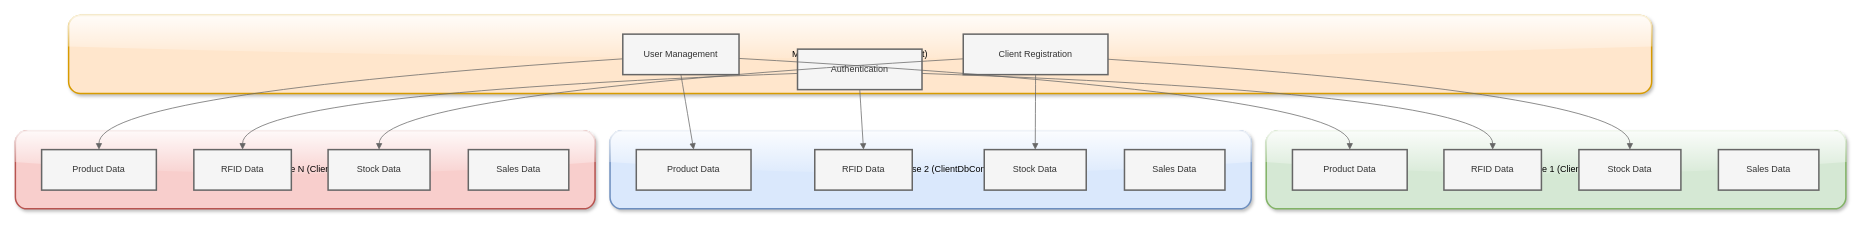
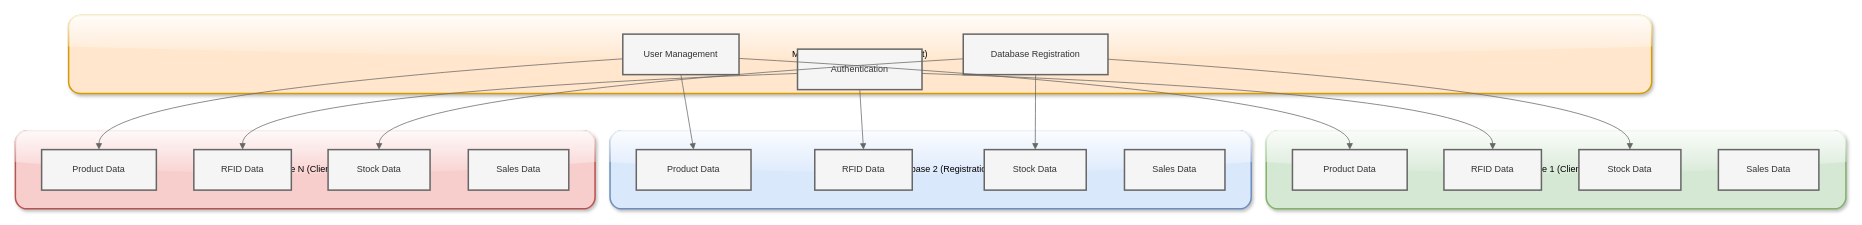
(1036, 54) -> (1036, 54)
(931, 170) -> (931, 170)
